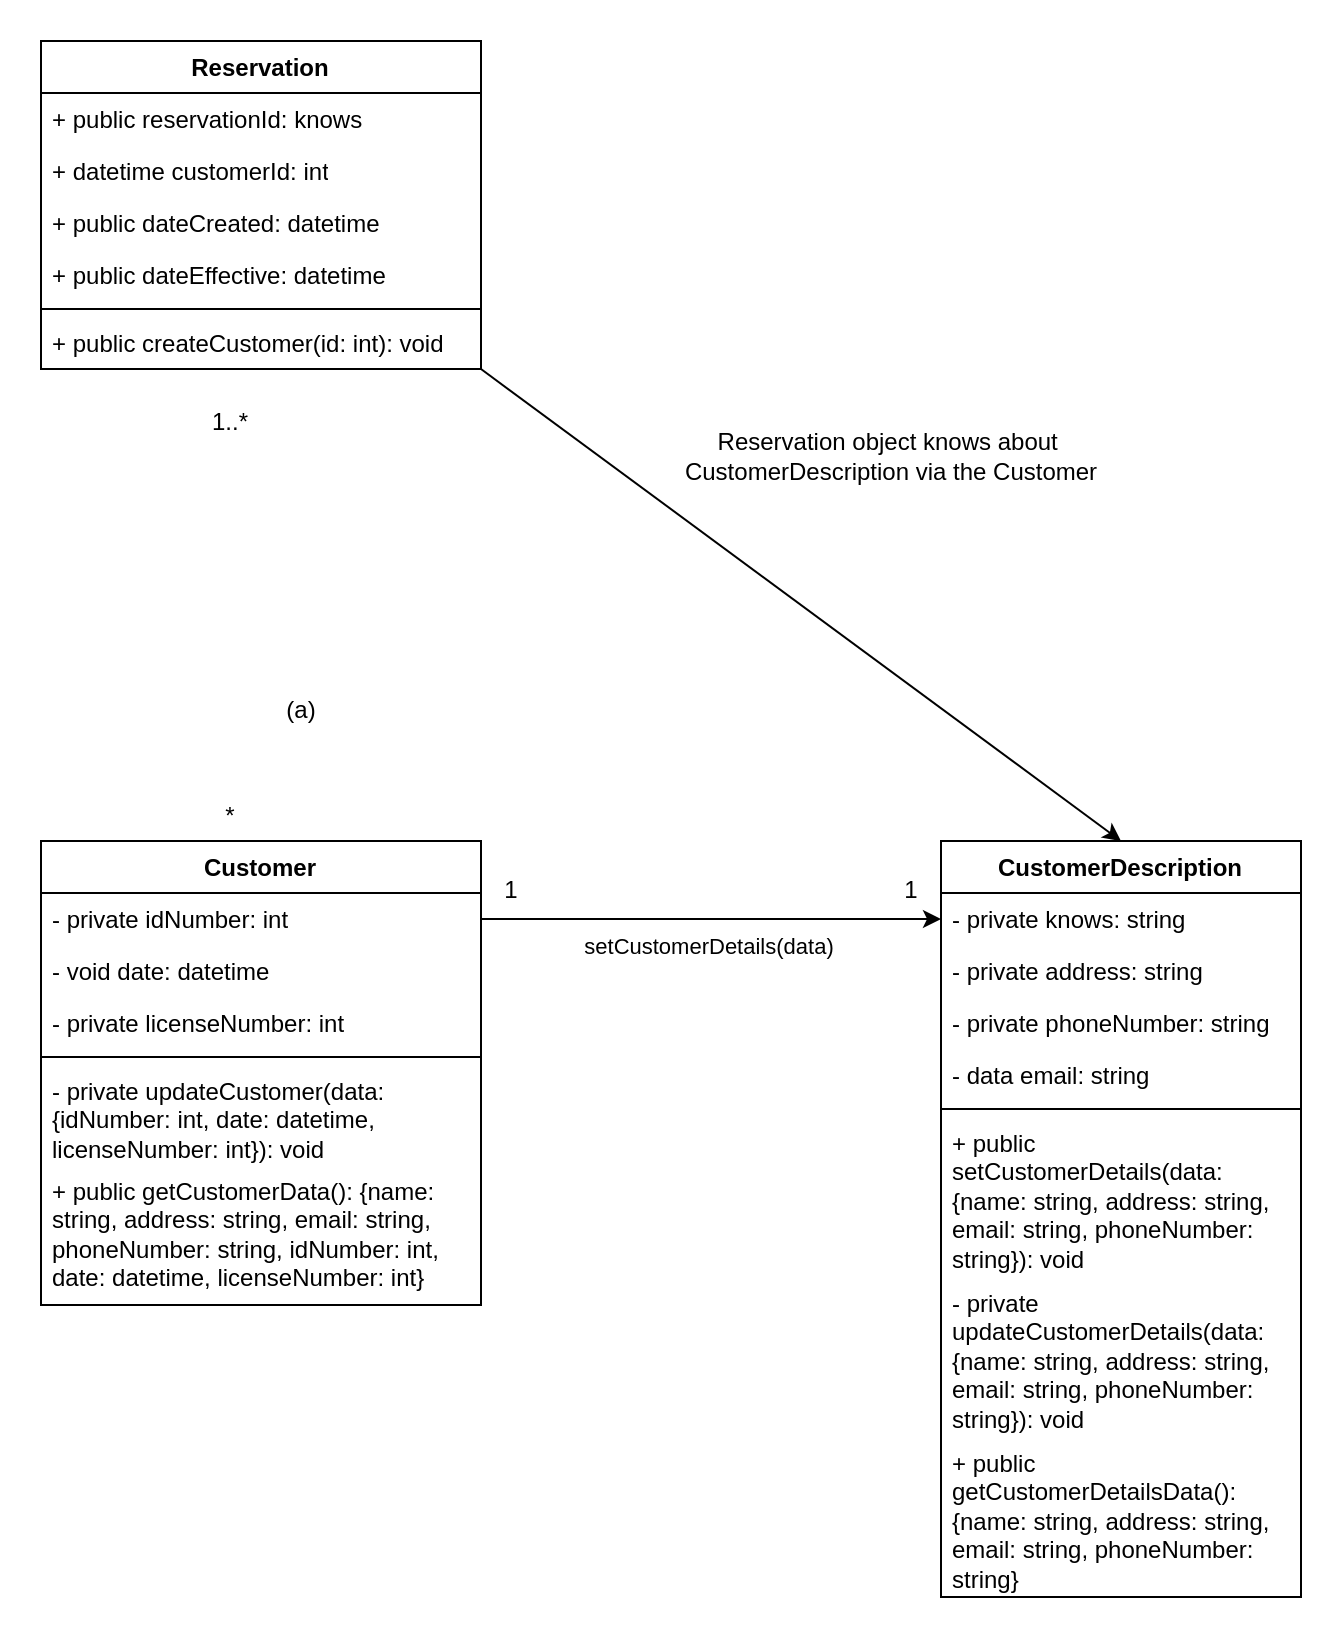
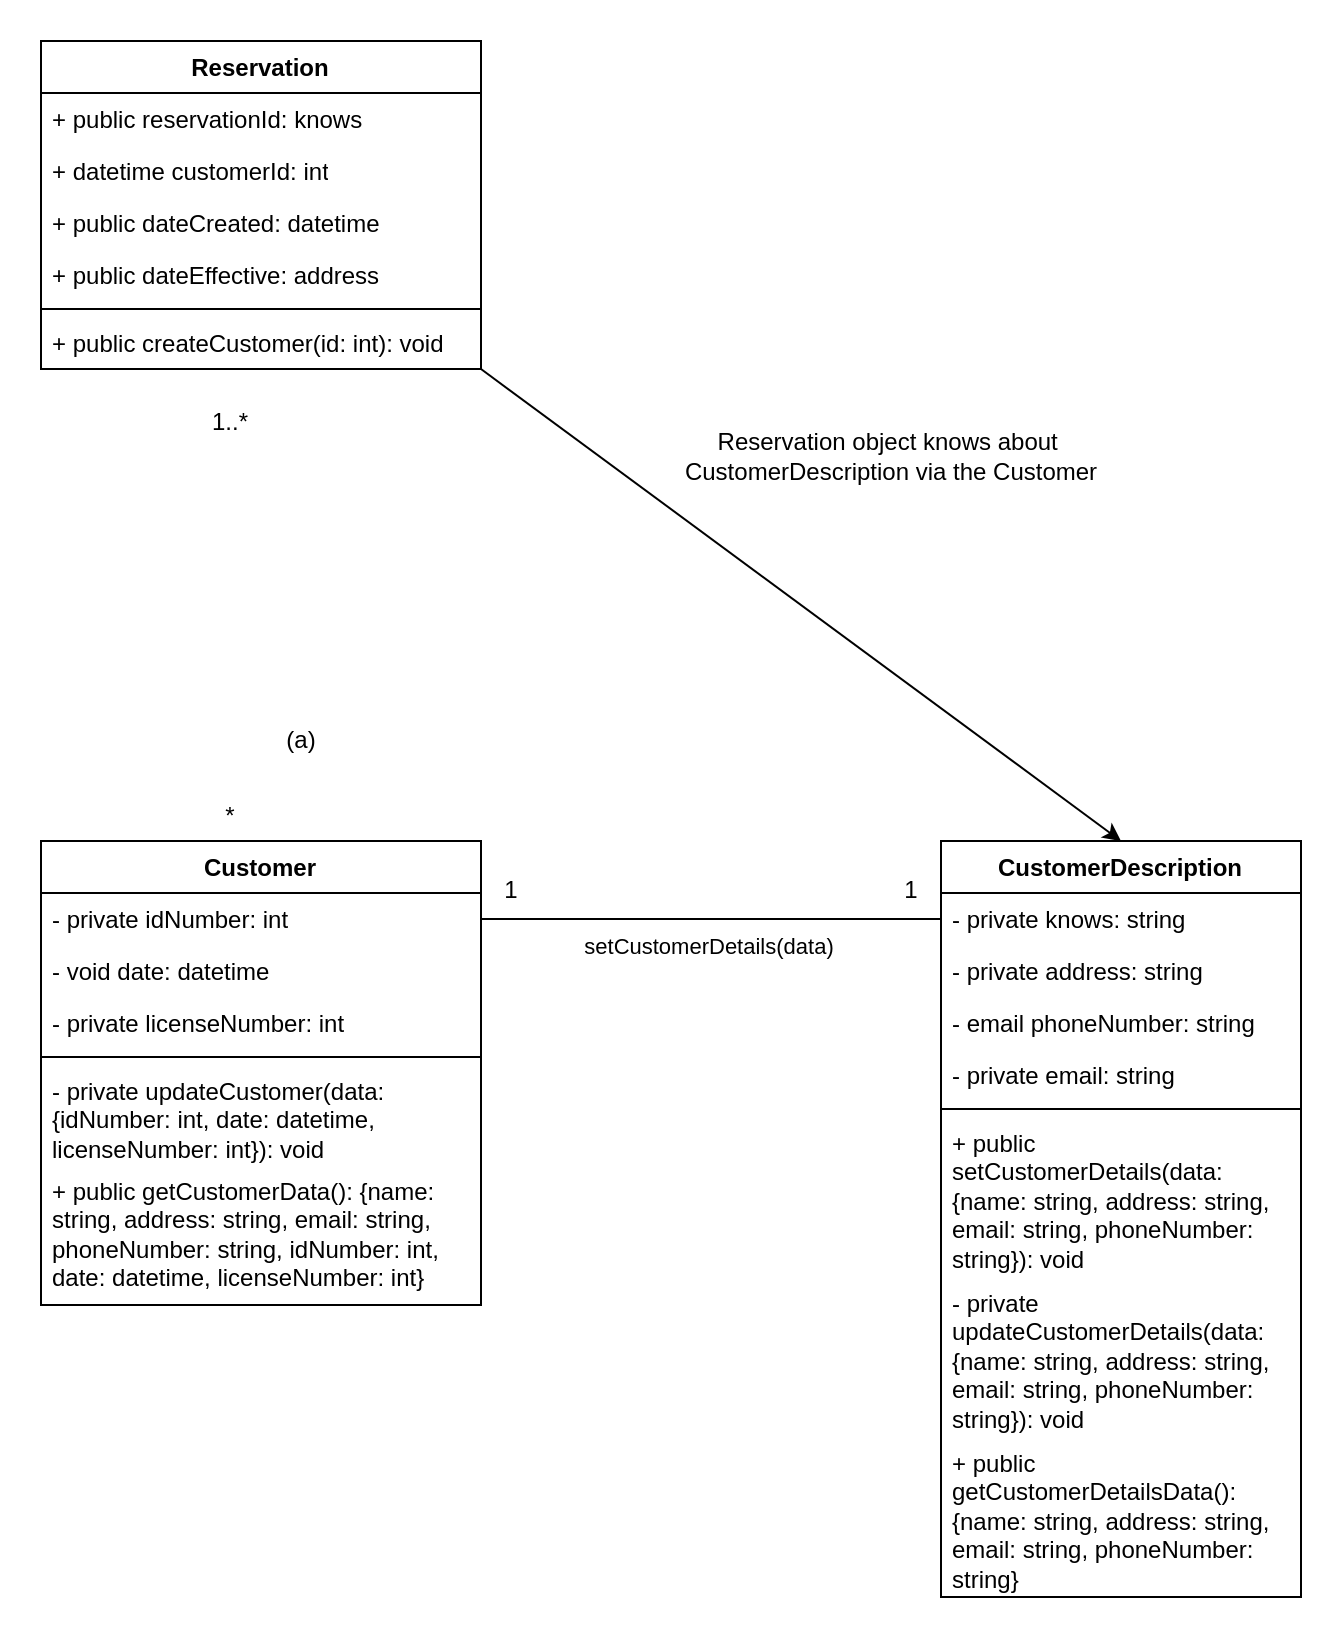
(243, 277) -> (239, 277)
(301, 711) -> (301, 741)
(926, 919) -> (931, 919)
(1123, 1040) -> (1113, 1025)
(1066, 1077) -> (1083, 1077)
